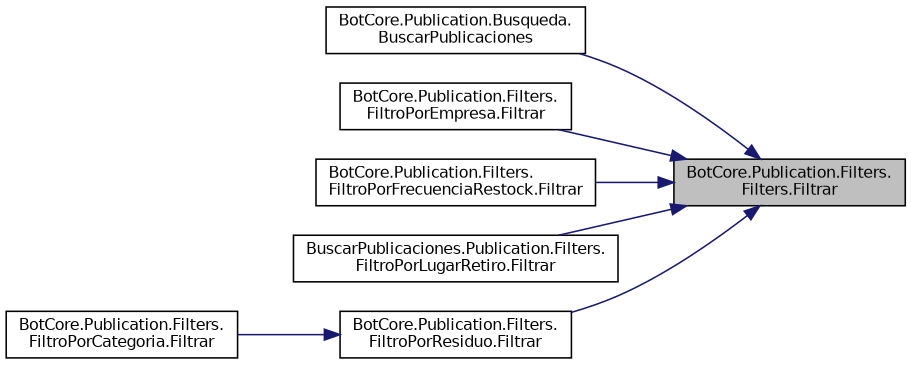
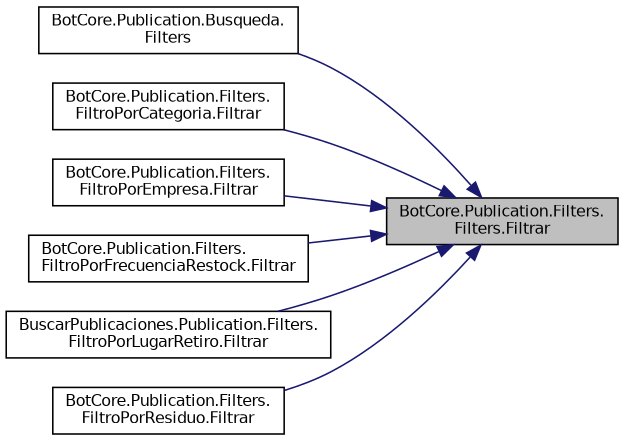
(456, 30) -> (168, 30)
(281, 335) -> (364, 156)
